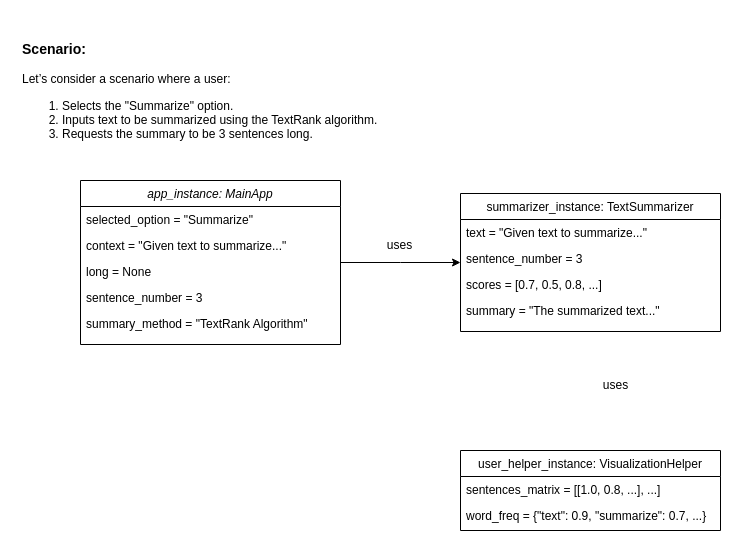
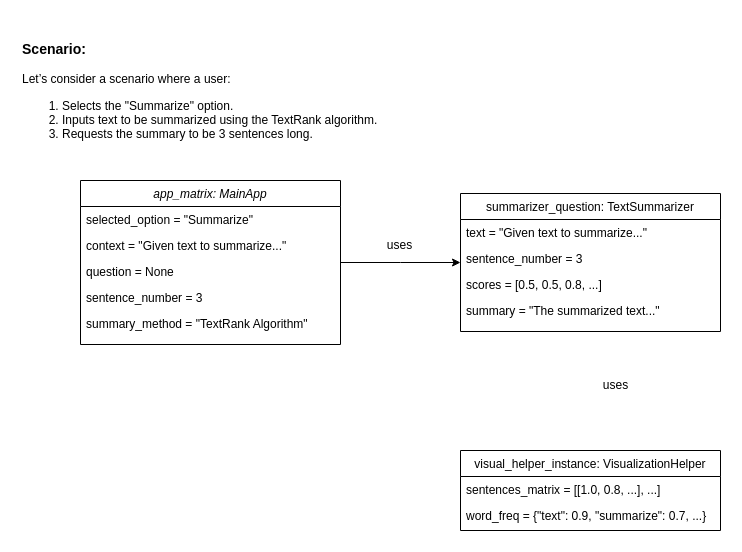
(210, 194) -> (210, 194)
(590, 207) -> (590, 207)
(118, 272) -> (132, 272)
(542, 285) -> (542, 285)
(590, 464) -> (590, 464)
